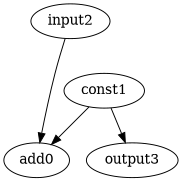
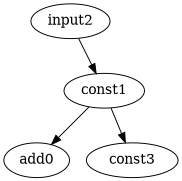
(52, 85) -> (85, 52)
(132, 160) -> (132, 160)
